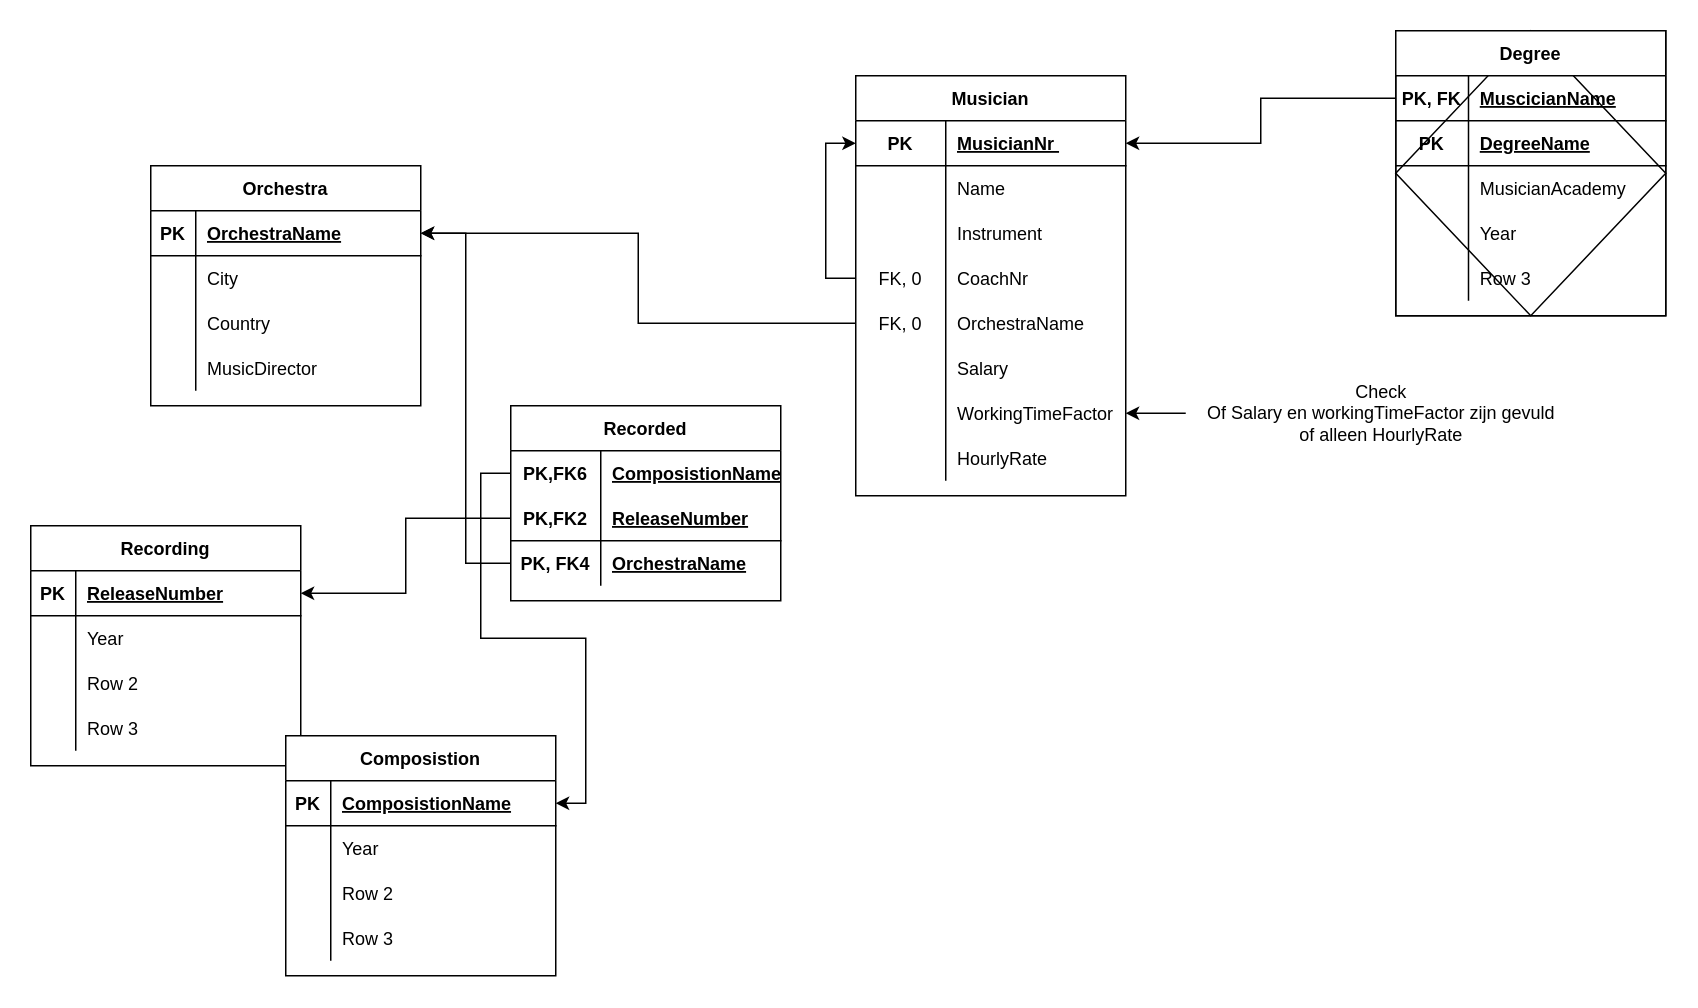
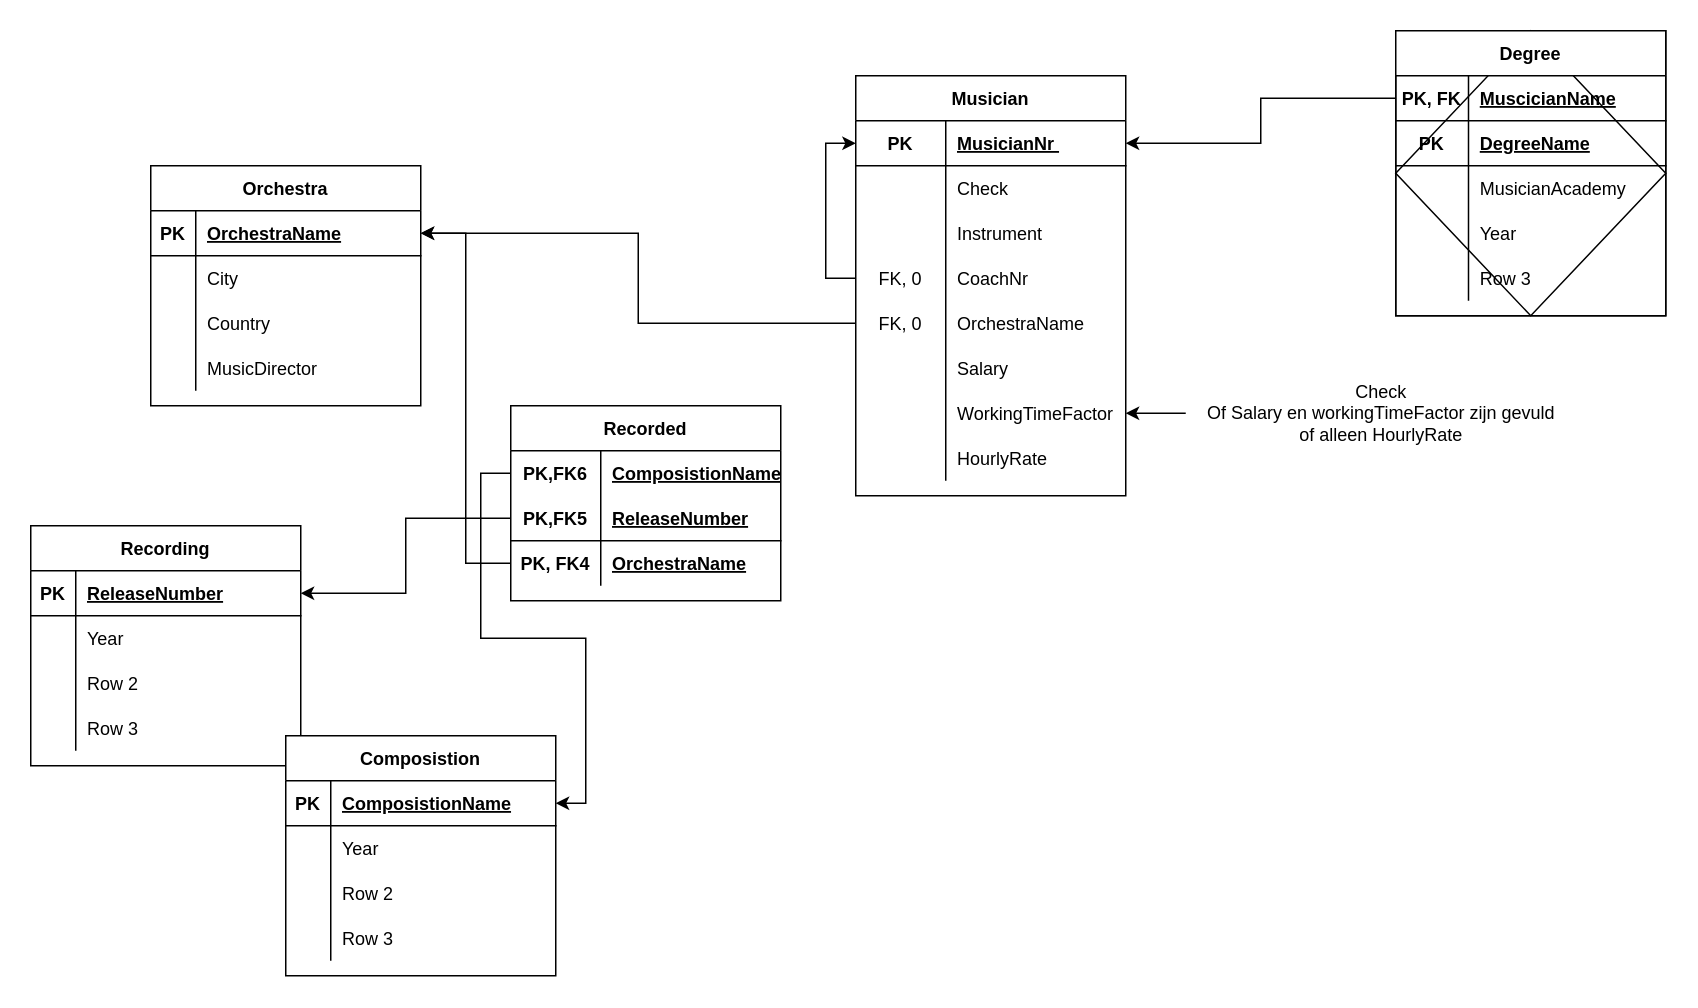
(977, 189) -> (982, 189)
(555, 519) -> (555, 519)
